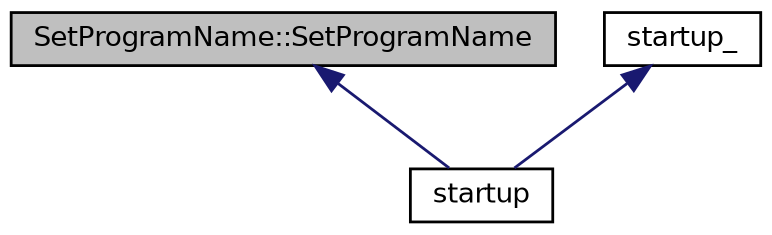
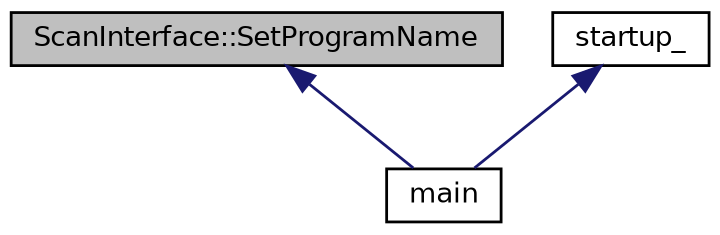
(283, 39) -> (257, 39)
(482, 195) -> (444, 195)
